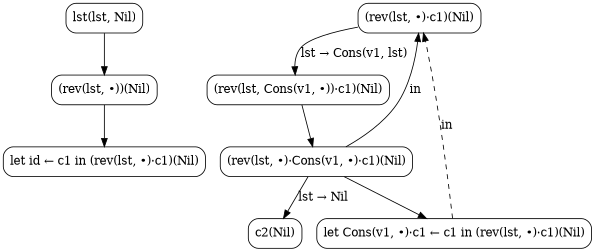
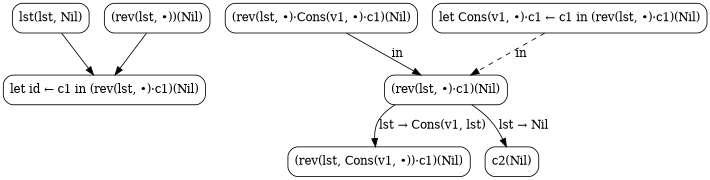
(104, 50) -> (75, 51)
(306, 122) -> none
(298, 194) -> (490, 120)
(382, 196) -> none
